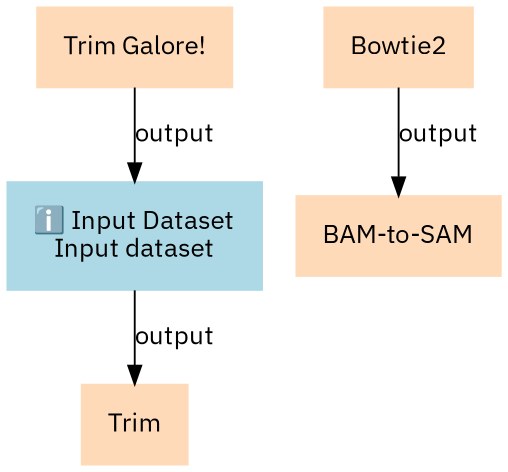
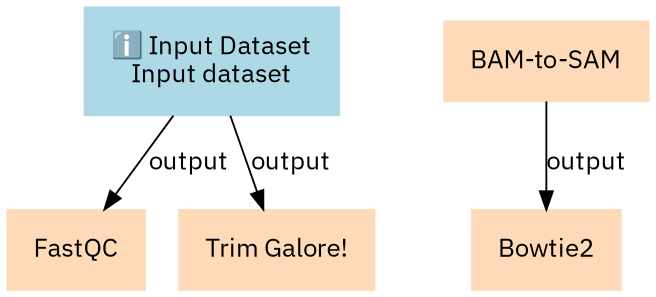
(135, 125) -> (244, 154)
(399, 132) -> (546, 146)
(135, 425) -> (76, 250)
